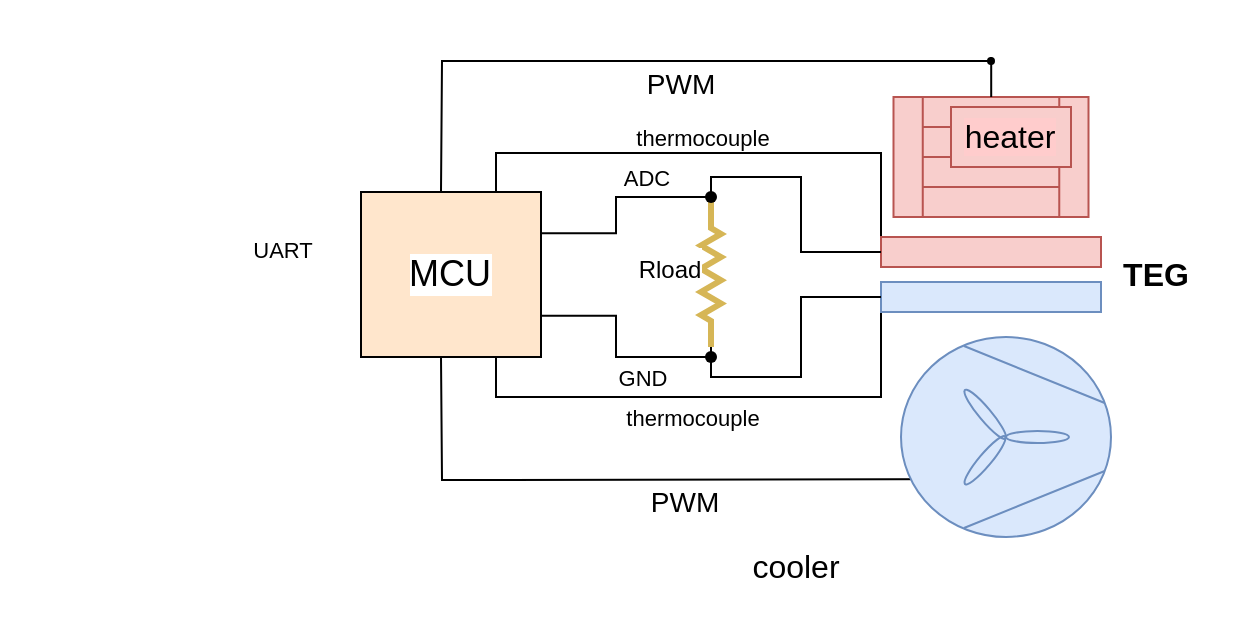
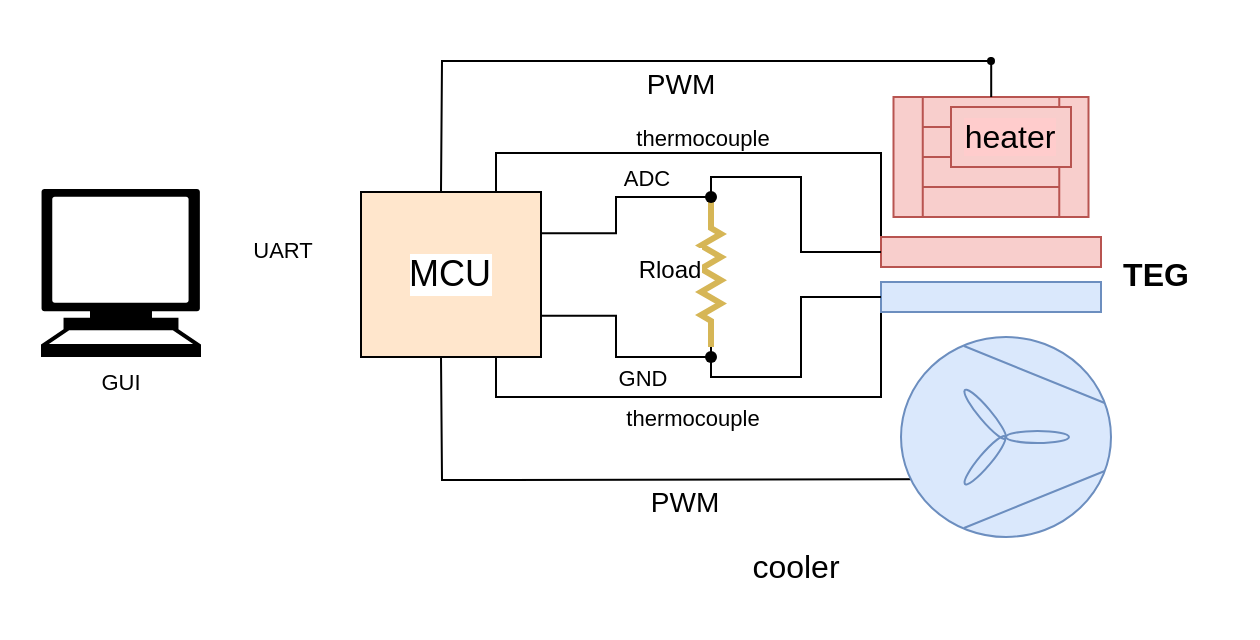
none -> (121, 273)
